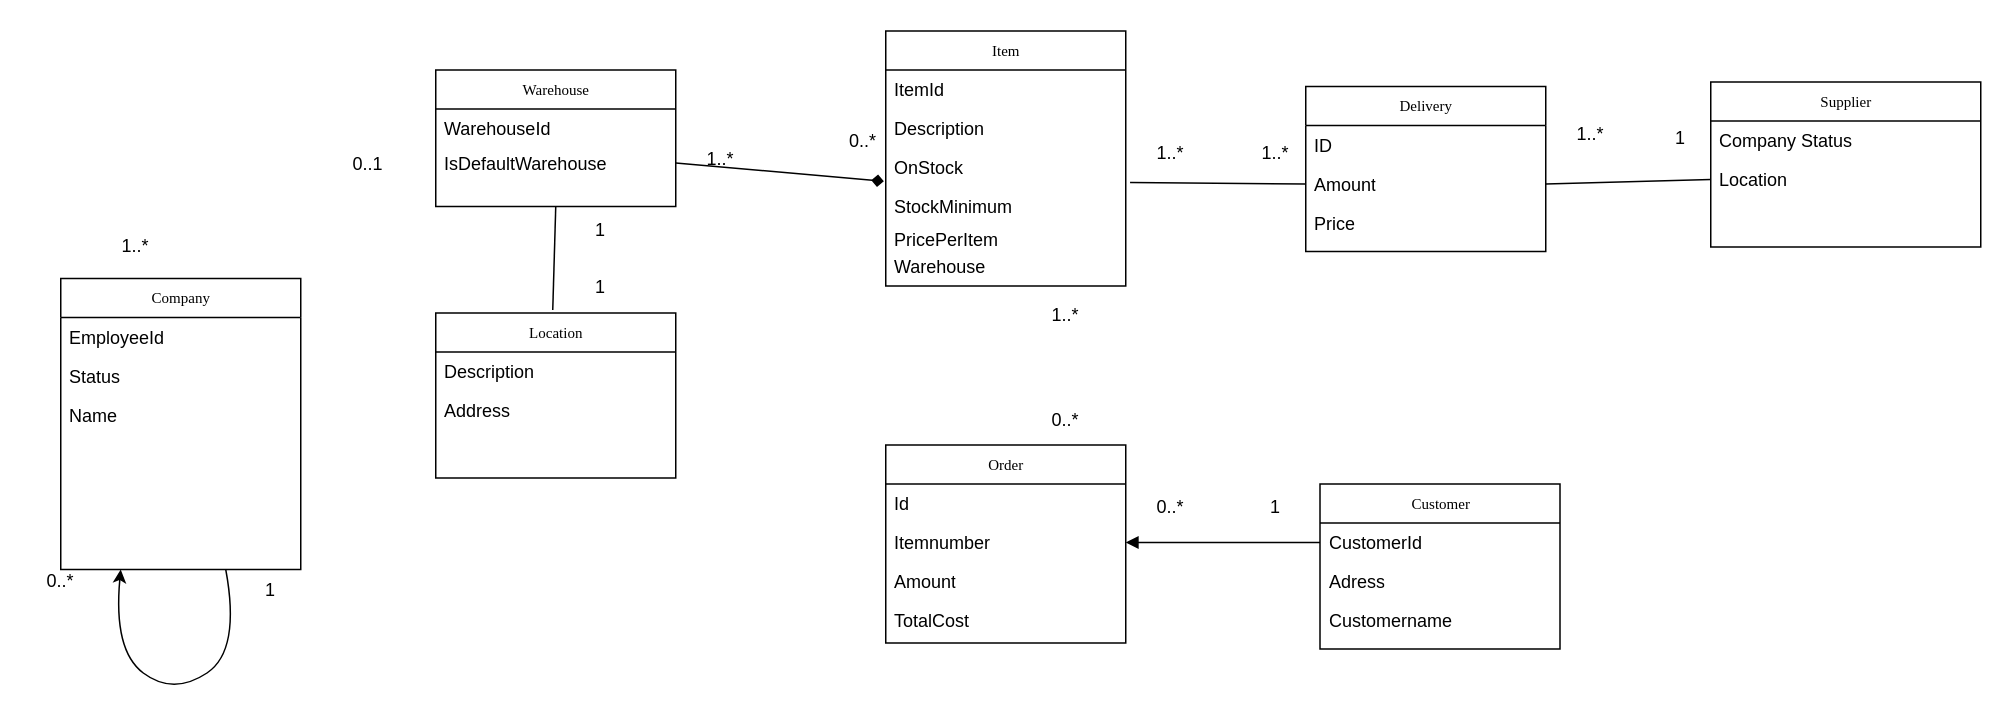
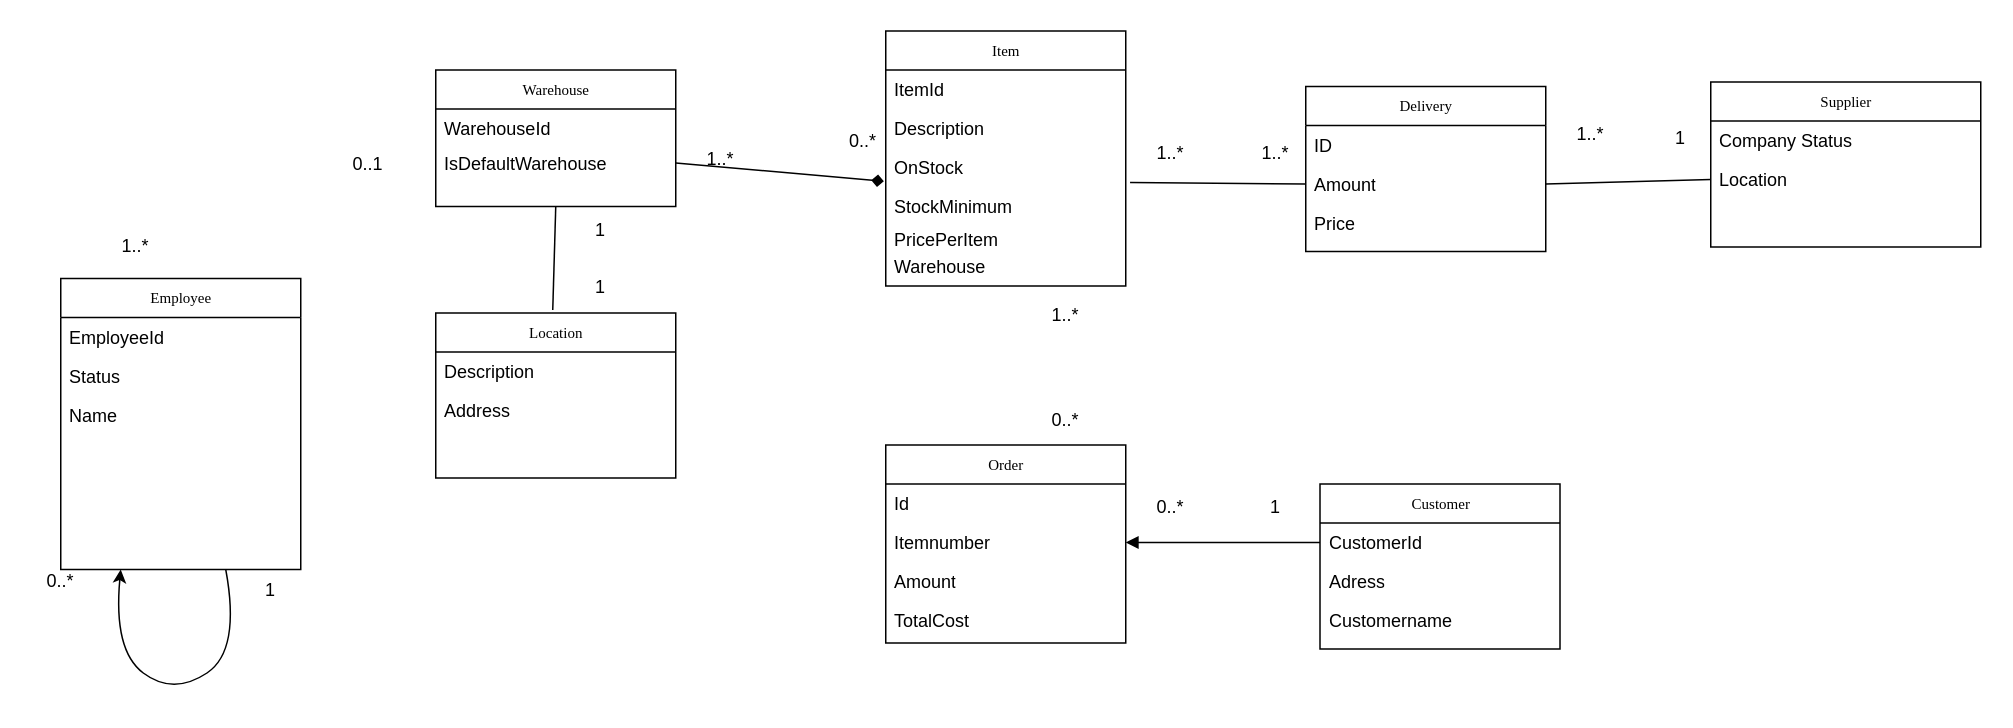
(182, 298) -> (182, 298)
